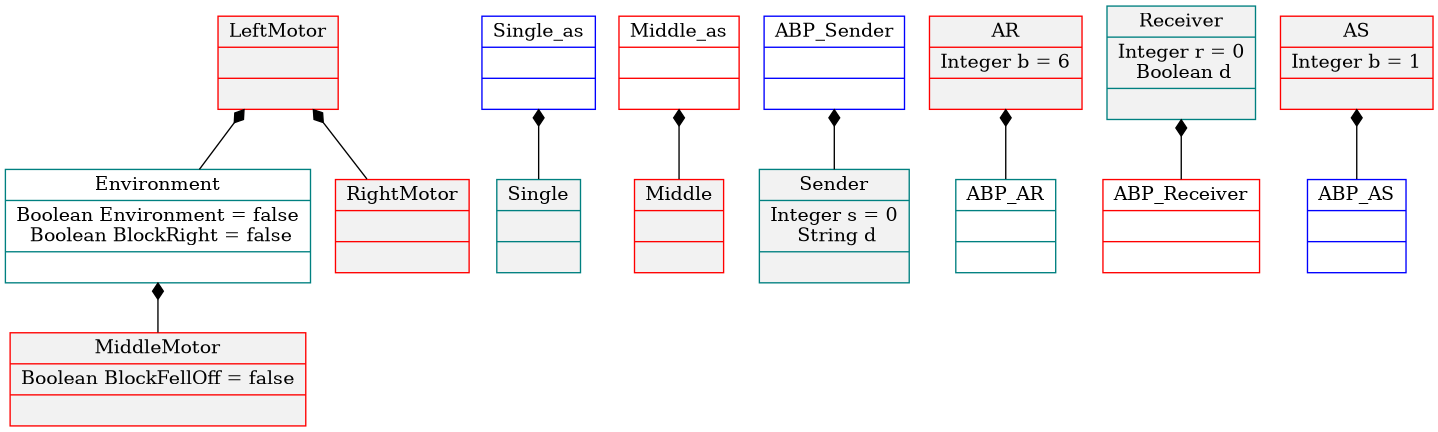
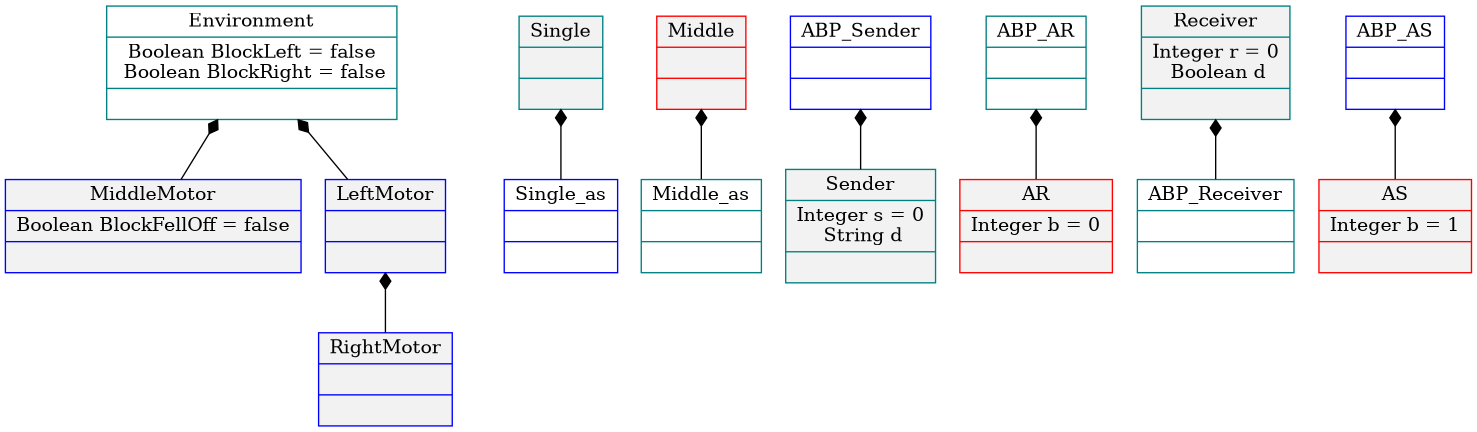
(1006, 62) -> (1036, 225)
(278, 63) -> (385, 226)
(679, 63) -> (701, 226)
(217, 146) -> (328, 156)
(539, 153) -> (561, 153)
(679, 153) -> (701, 153)
(1006, 153) -> (1036, 153)
(1357, 153) -> (1395, 153)
(158, 215) -> (252, 52)
(402, 226) -> (385, 379)
(1181, 226) -> (1216, 226)
(158, 379) -> (153, 226)
